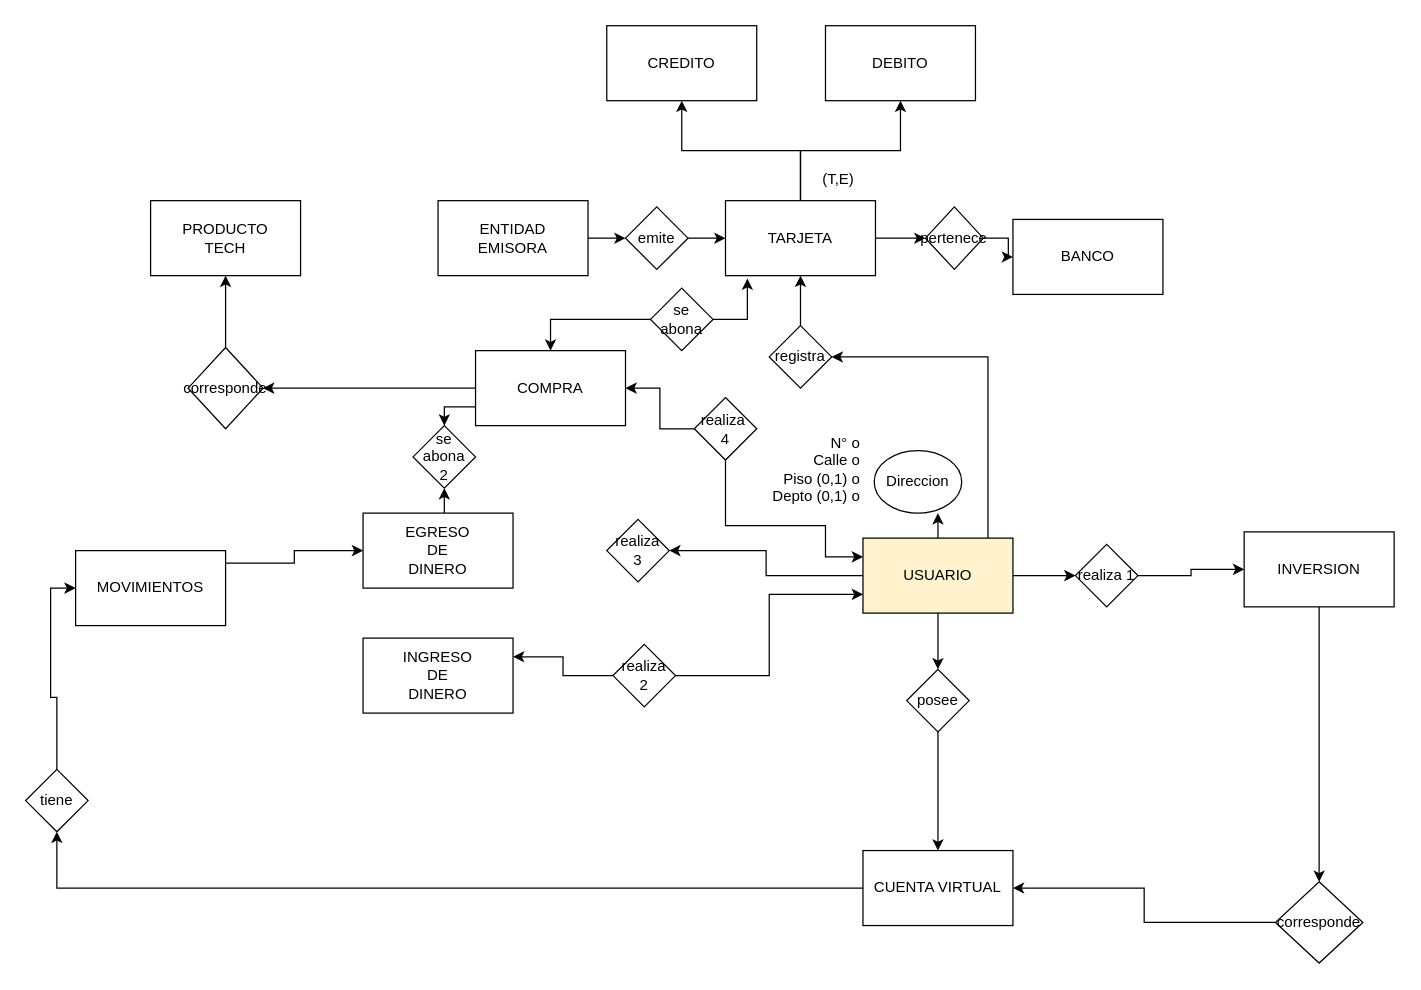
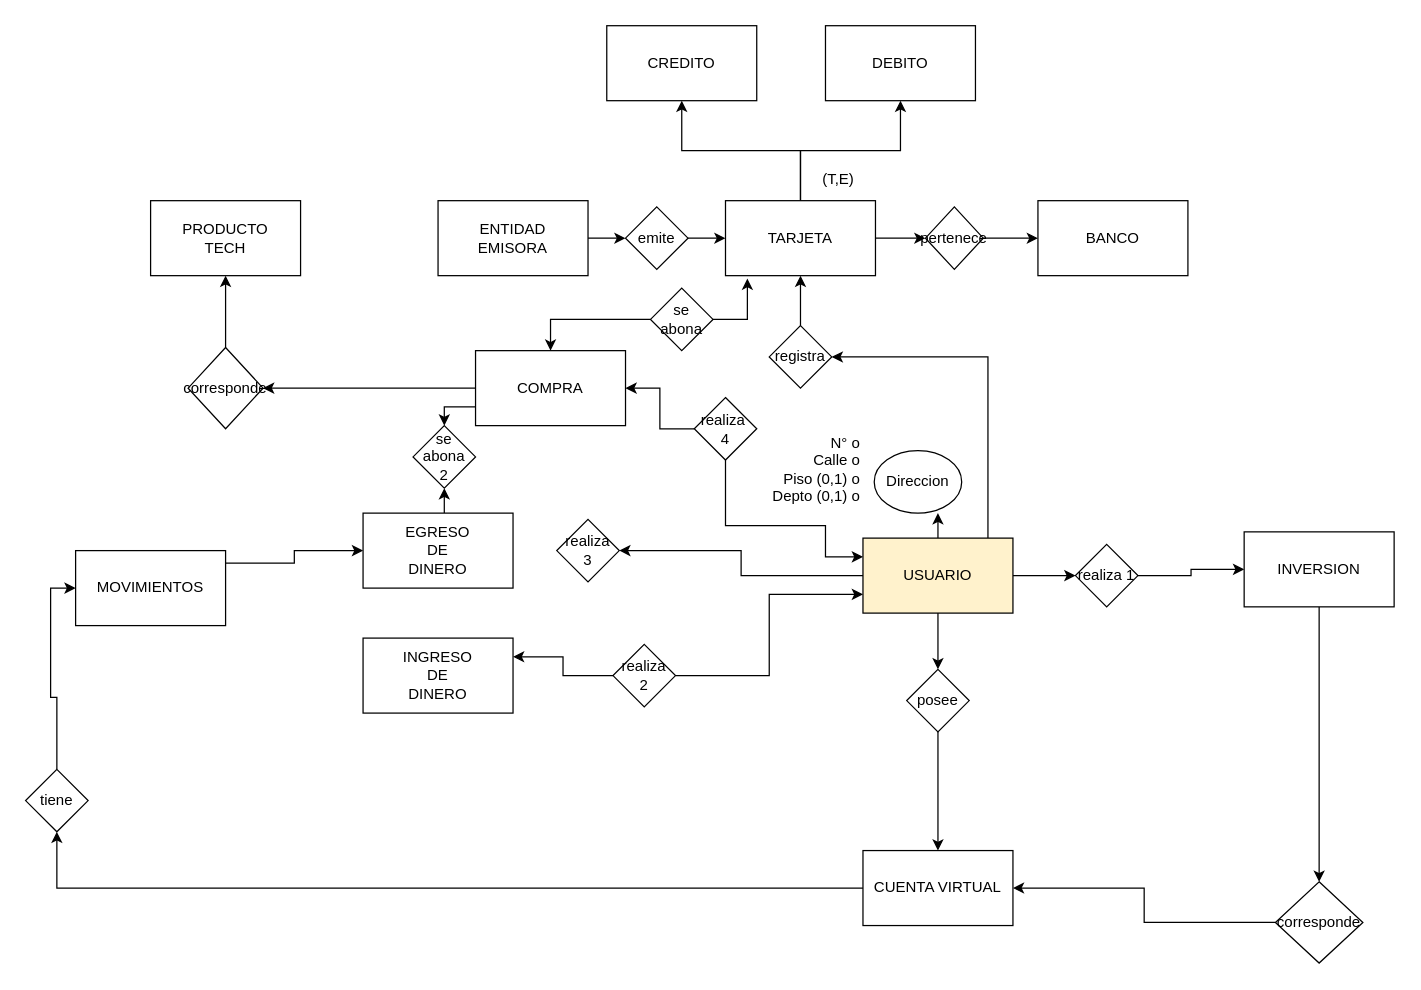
(1088, 257) -> (1113, 238)
(638, 551) -> (588, 551)
